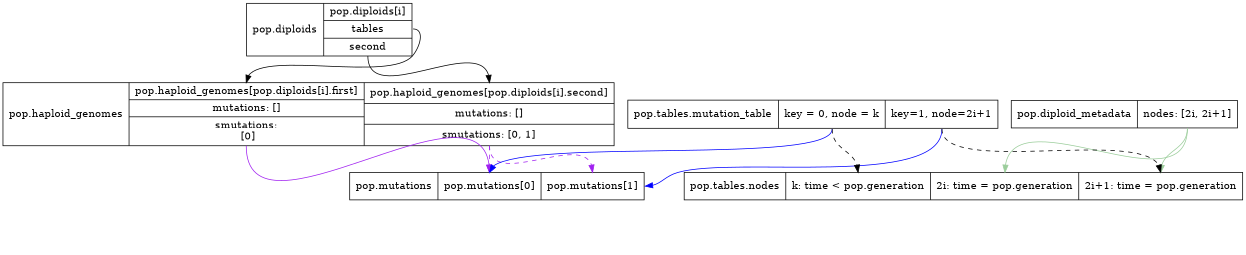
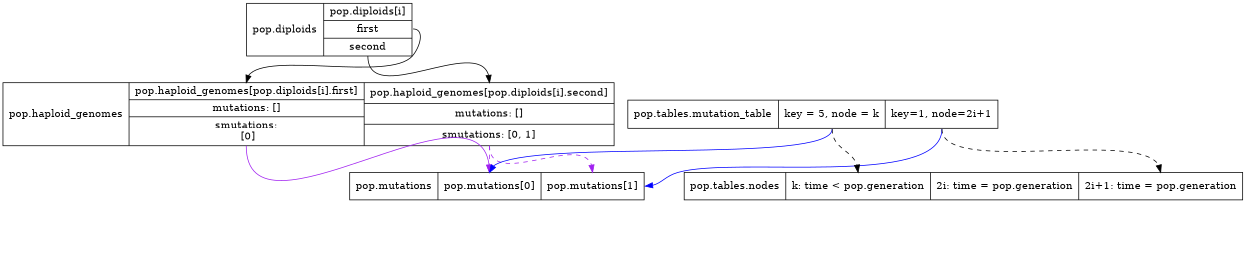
(368, 29) -> (368, 29)
(832, 114) -> (832, 114)
(1124, 114) -> none
